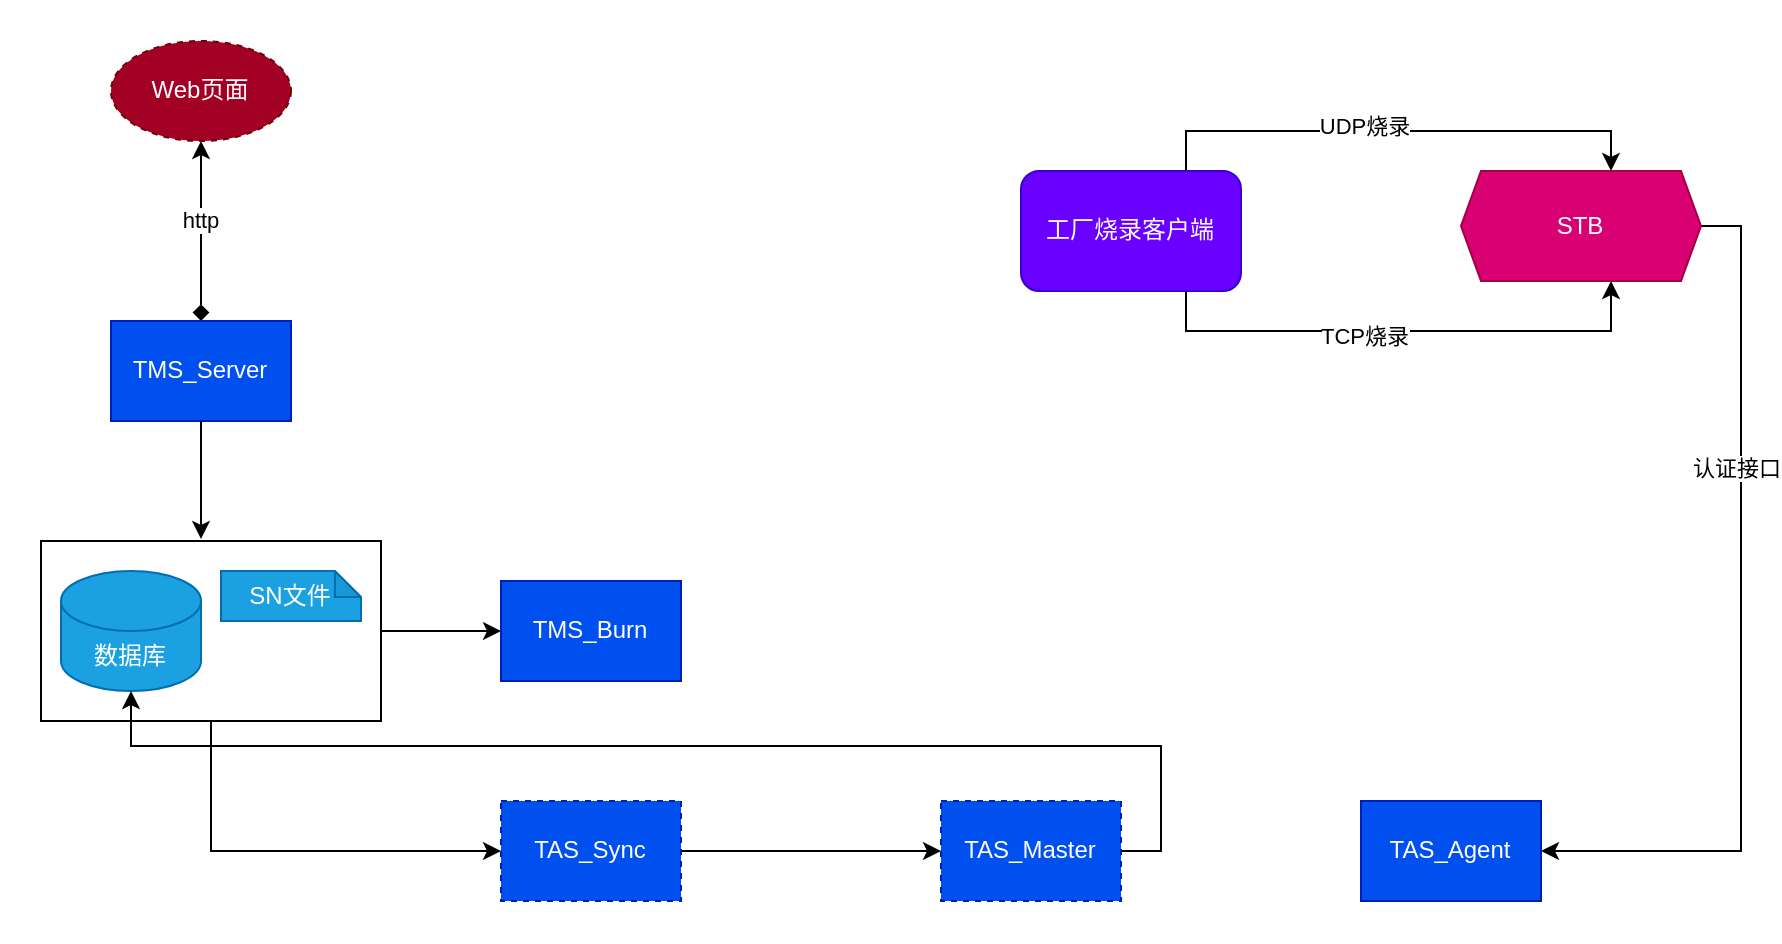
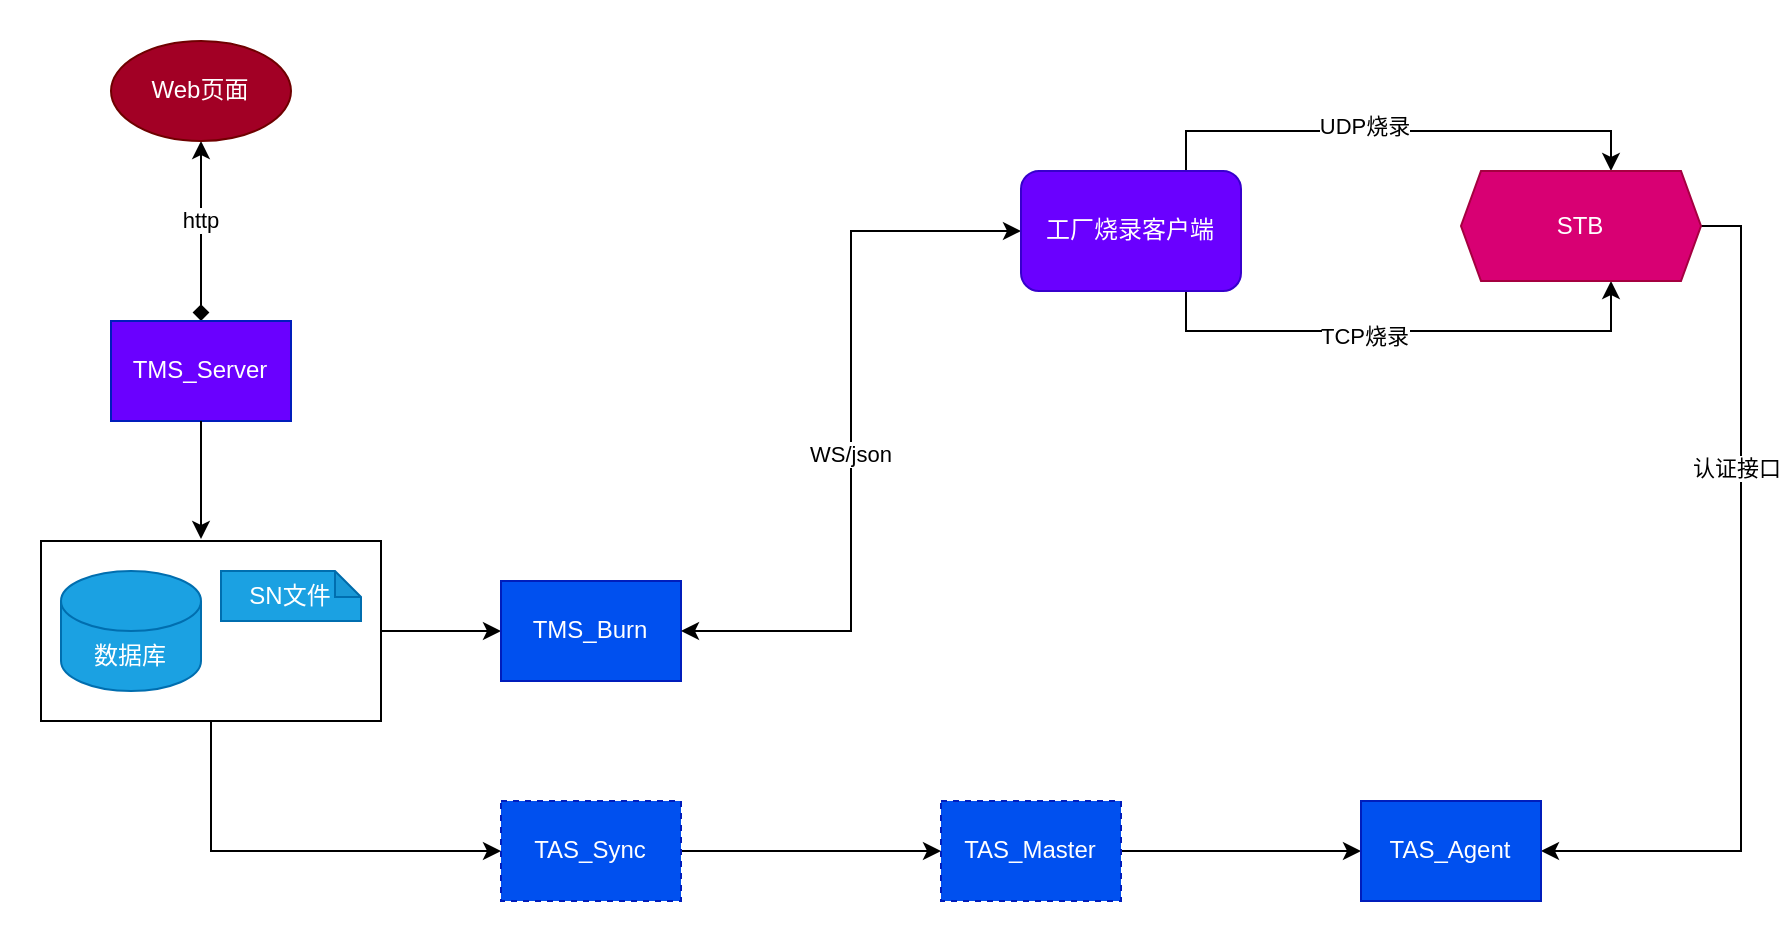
(201, 91) -> (201, 91)
(201, 371) -> (201, 371)
none -> (851, 431)
(679, 746) -> (1253, 851)
